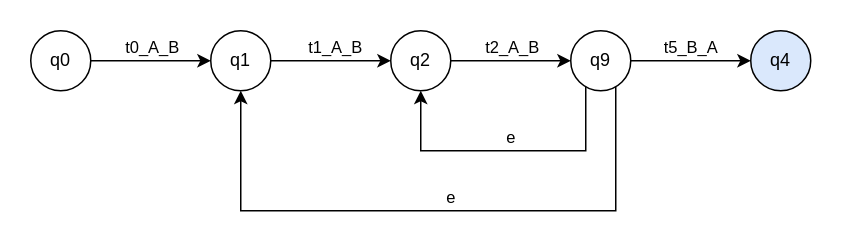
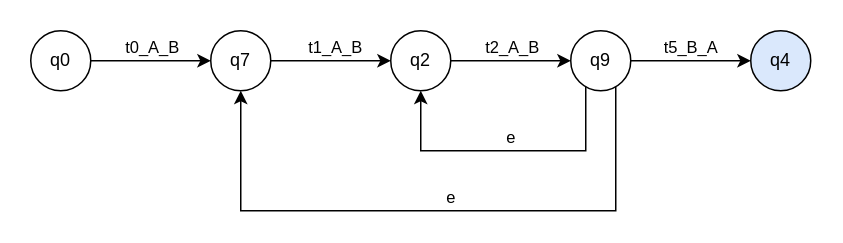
(241, 61) -> (241, 61)
